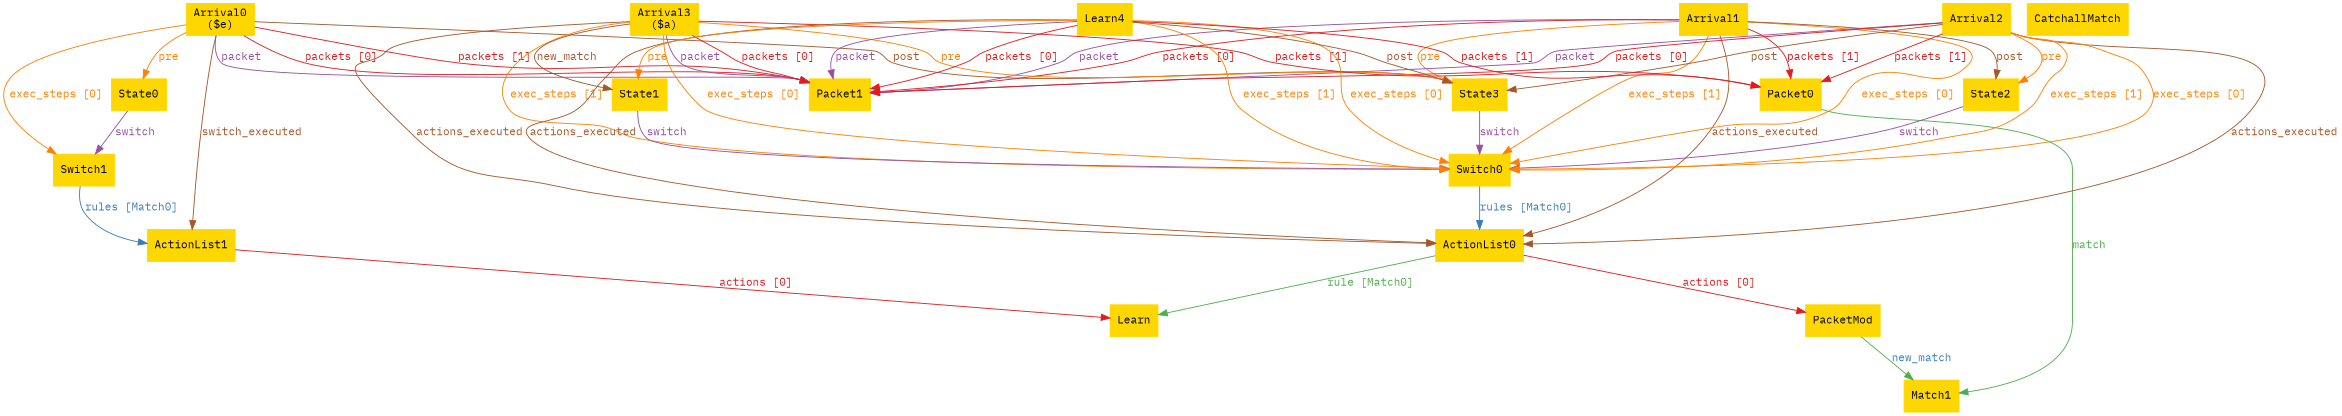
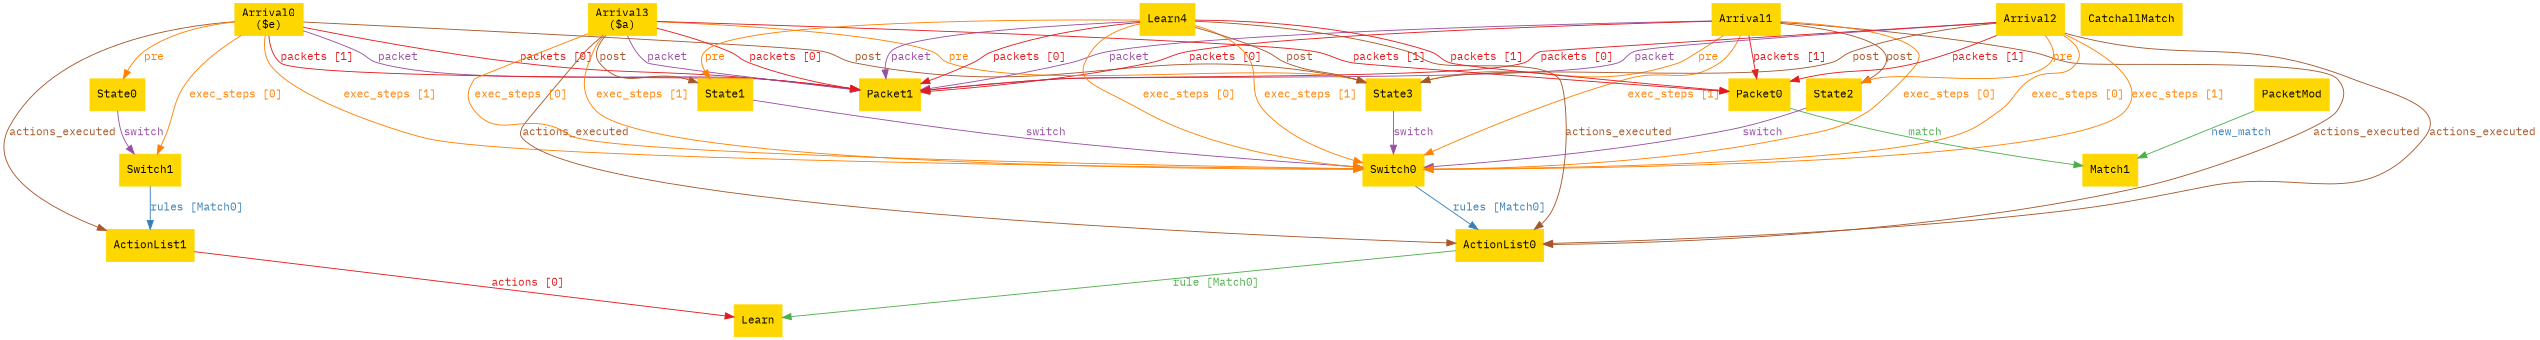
(567, 57) -> (613, 57)
(252, 132) -> (63, 132)
none -> (787, 159)
(1660, 283) -> none
